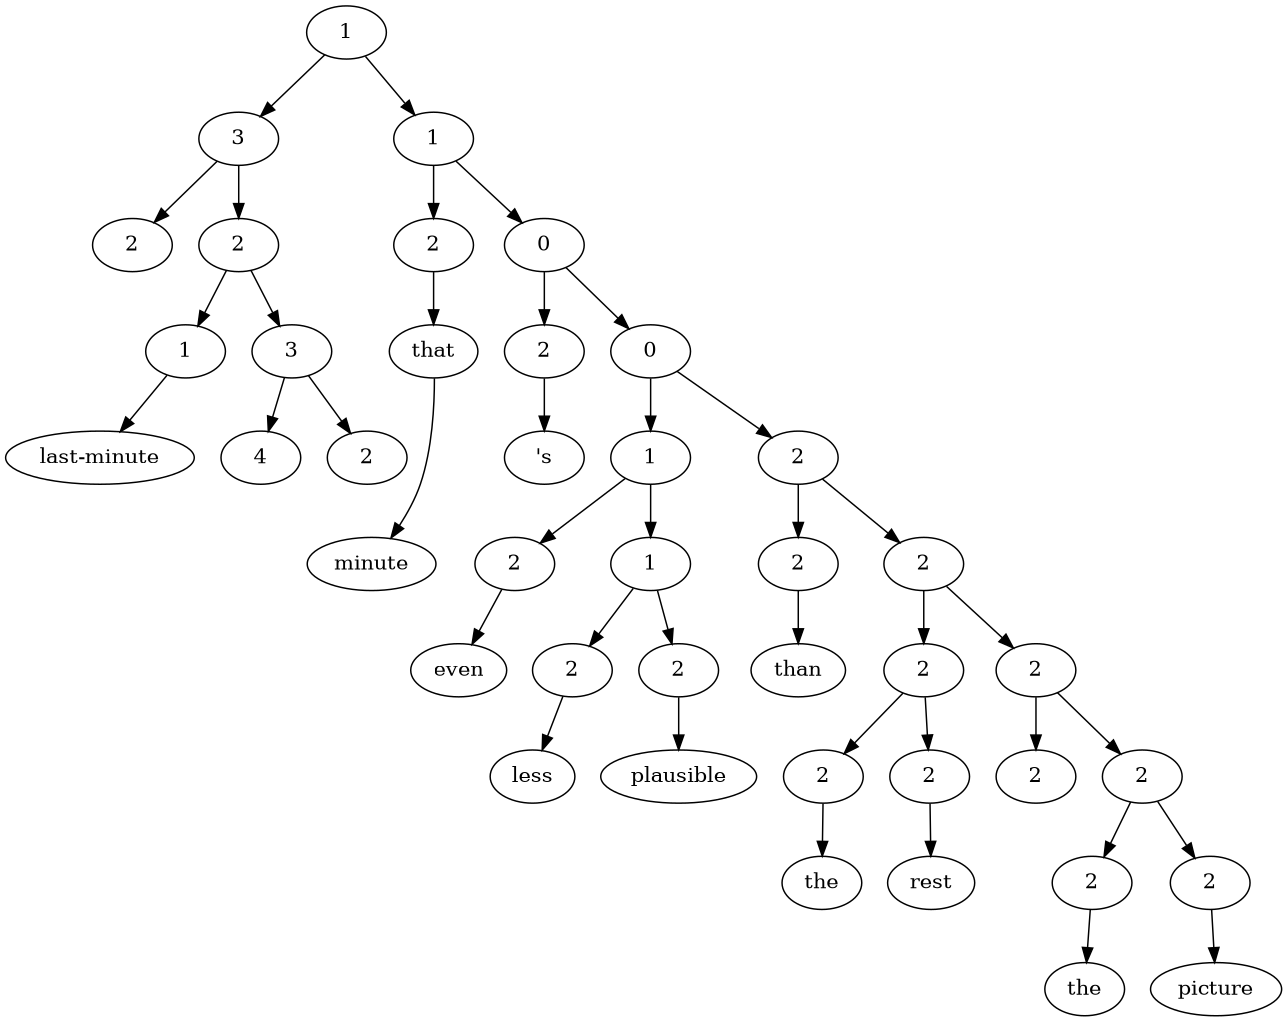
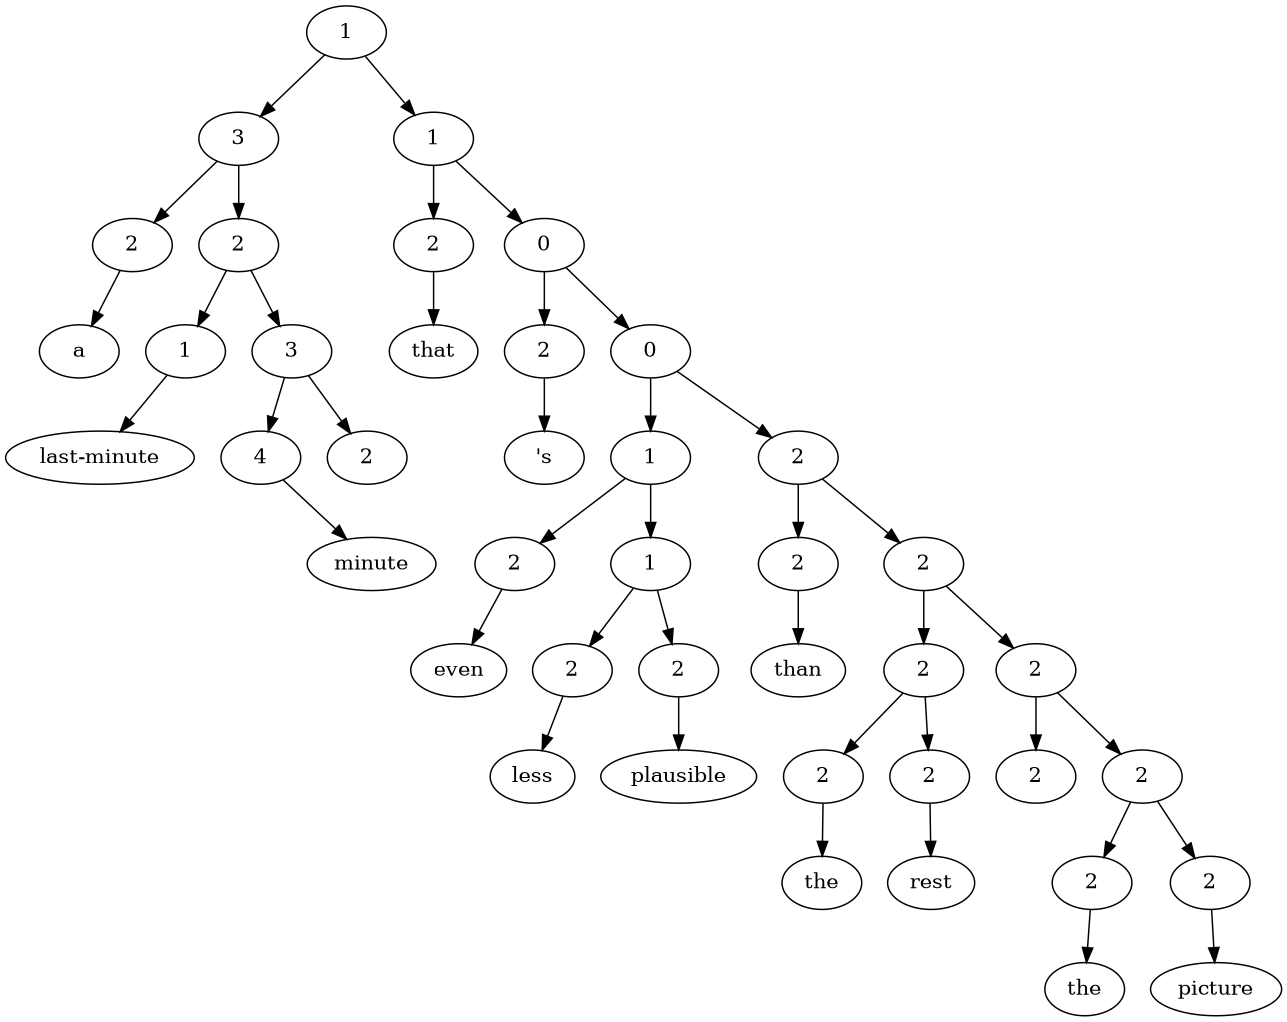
none -> (79, 351)
(428, 455) -> (309, 505)
